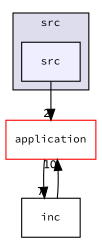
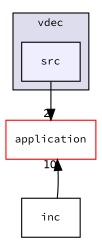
(51, 23) -> (51, 23)
(44, 173) -> none
